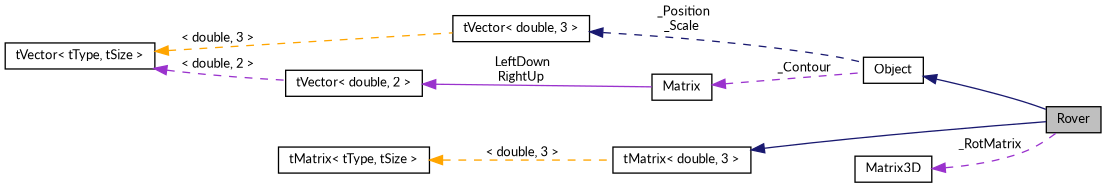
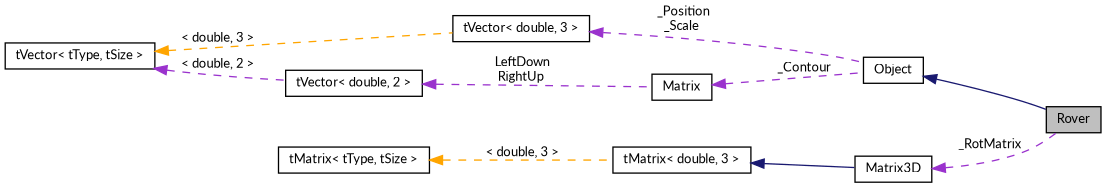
(734, 43) -> (734, 43)
(544, 86) -> (544, 86)
(905, 134) -> (809, 166)
